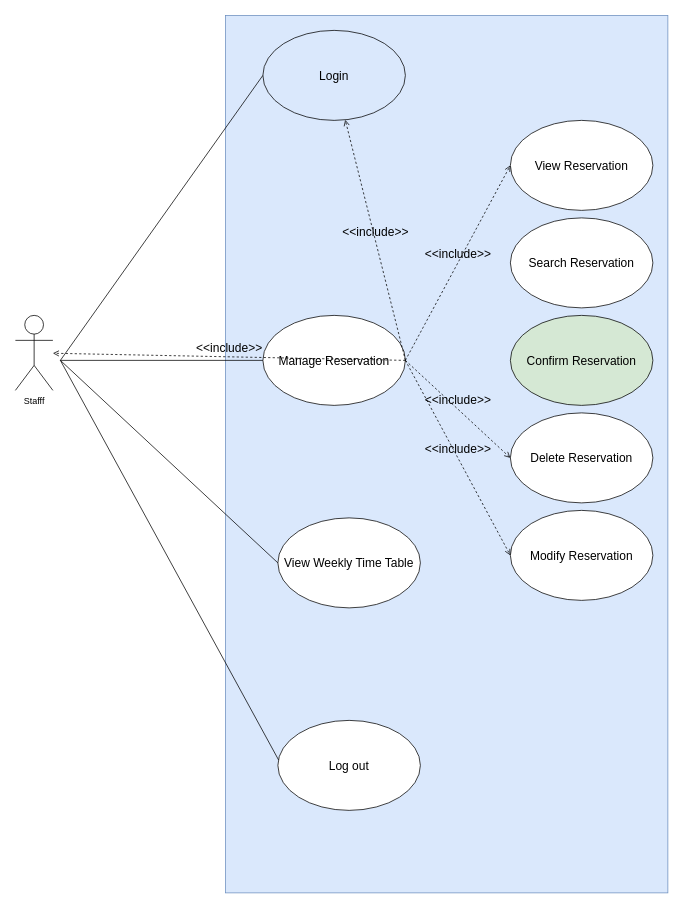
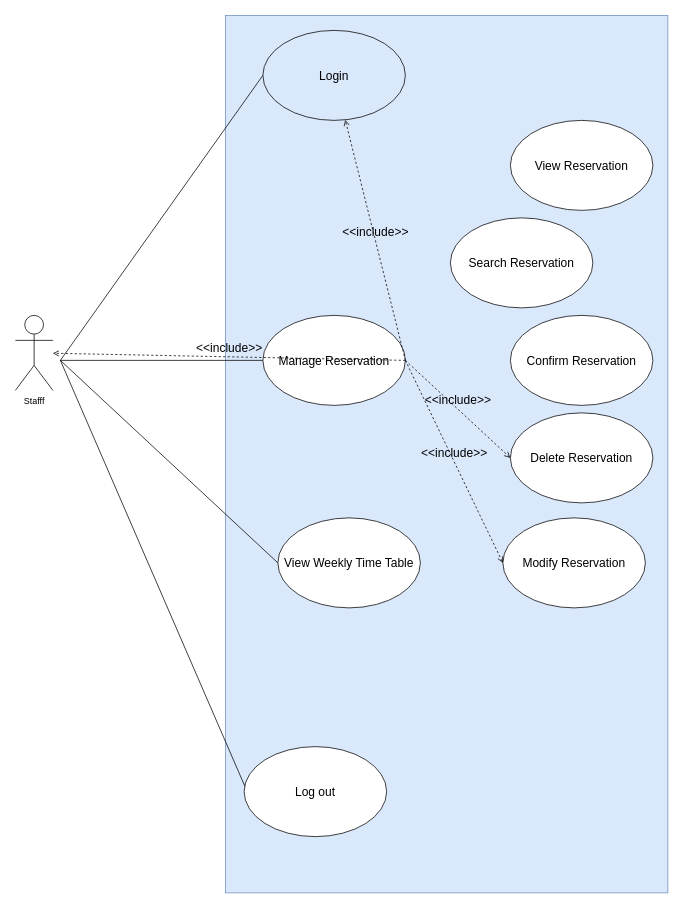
(467, 246) -> none
(582, 263) -> (522, 263)
(582, 360) -> (582, 360)
(582, 555) -> (574, 563)
(349, 765) -> (315, 792)
